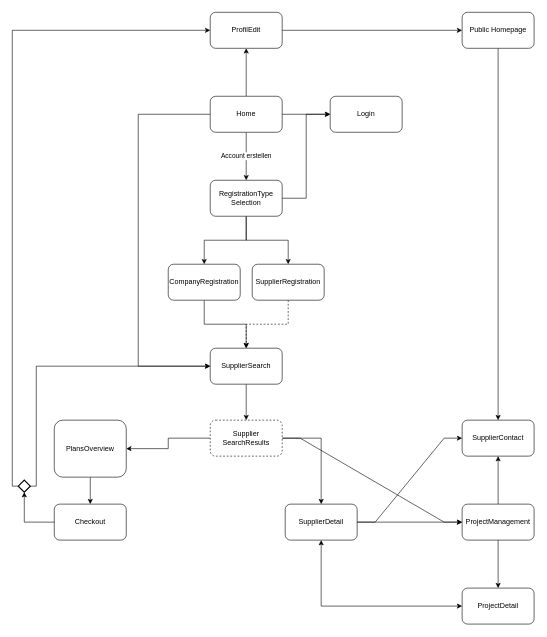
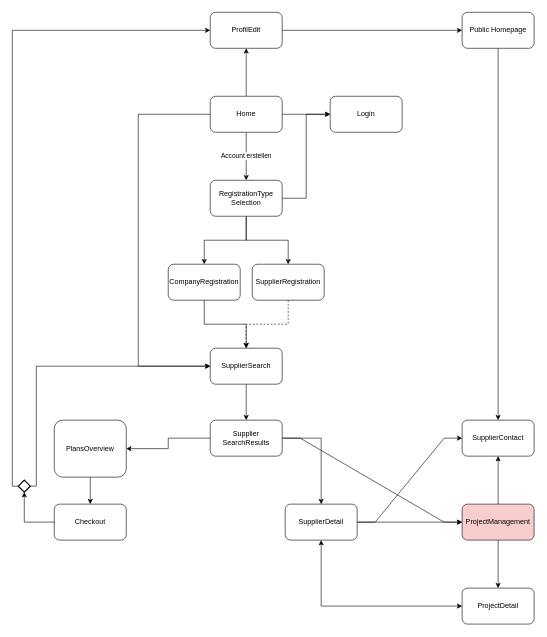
(246, 438) -> (246, 438)
(498, 522) -> (498, 522)
